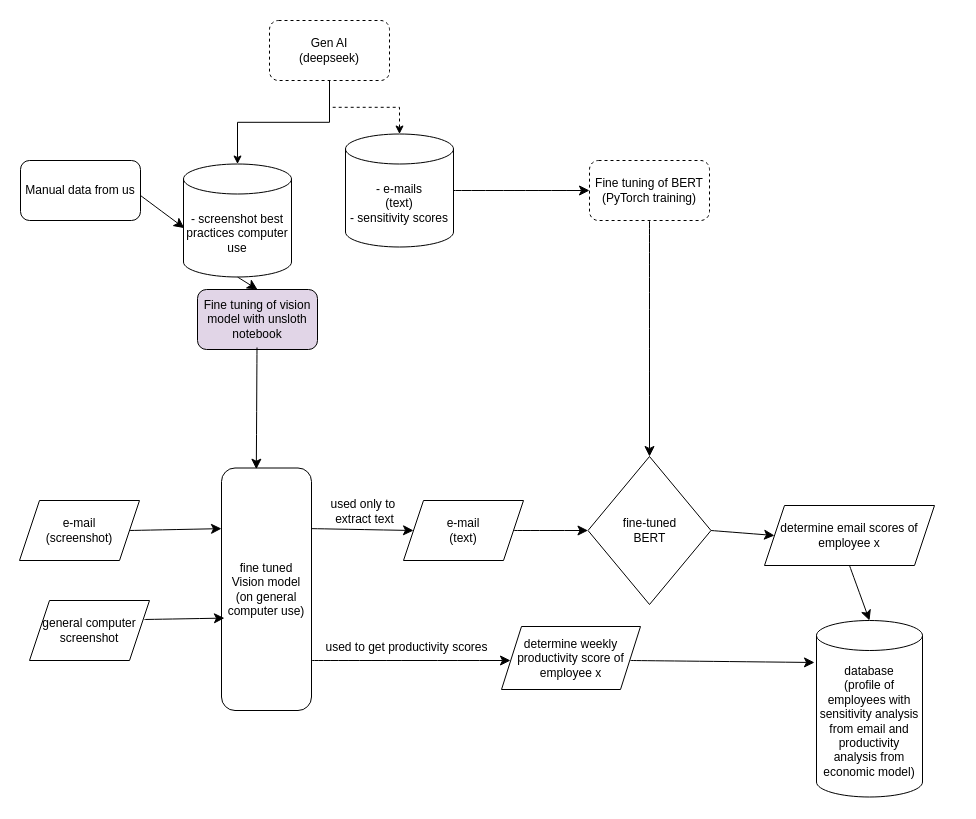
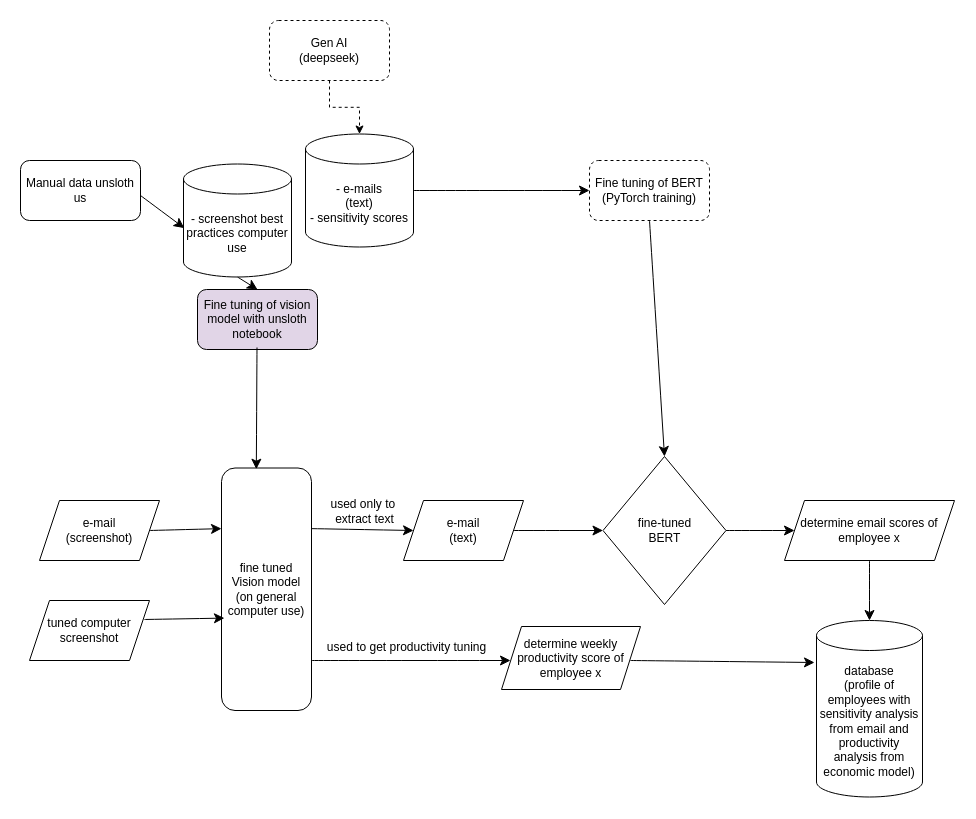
(273, 122) -> none
(81, 191) -> (81, 191)
(400, 191) -> (360, 191)
(80, 531) -> (100, 531)
(650, 531) -> (665, 531)
(850, 536) -> (870, 531)
(90, 631) -> (90, 631)
(407, 648) -> (407, 648)
